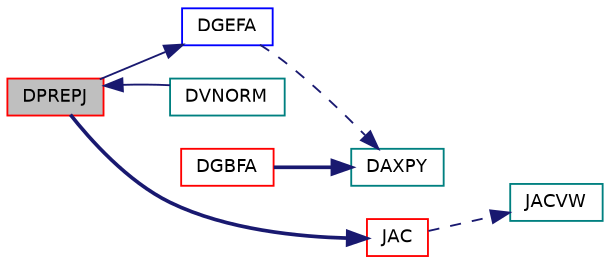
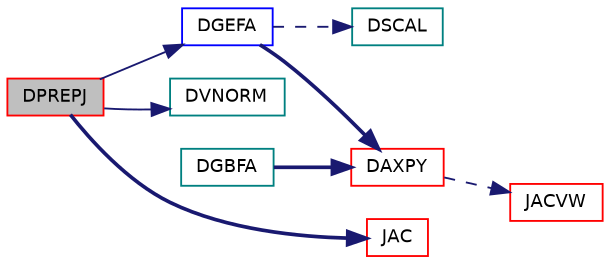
none -> (397, 27)
(146, 85) -> (128, 109)
(315, 87) -> (315, 87)
(227, 167) -> (227, 167)
(397, 167) -> (397, 167)
(556, 202) -> (556, 202)
(460, 224) -> (468, 183)
